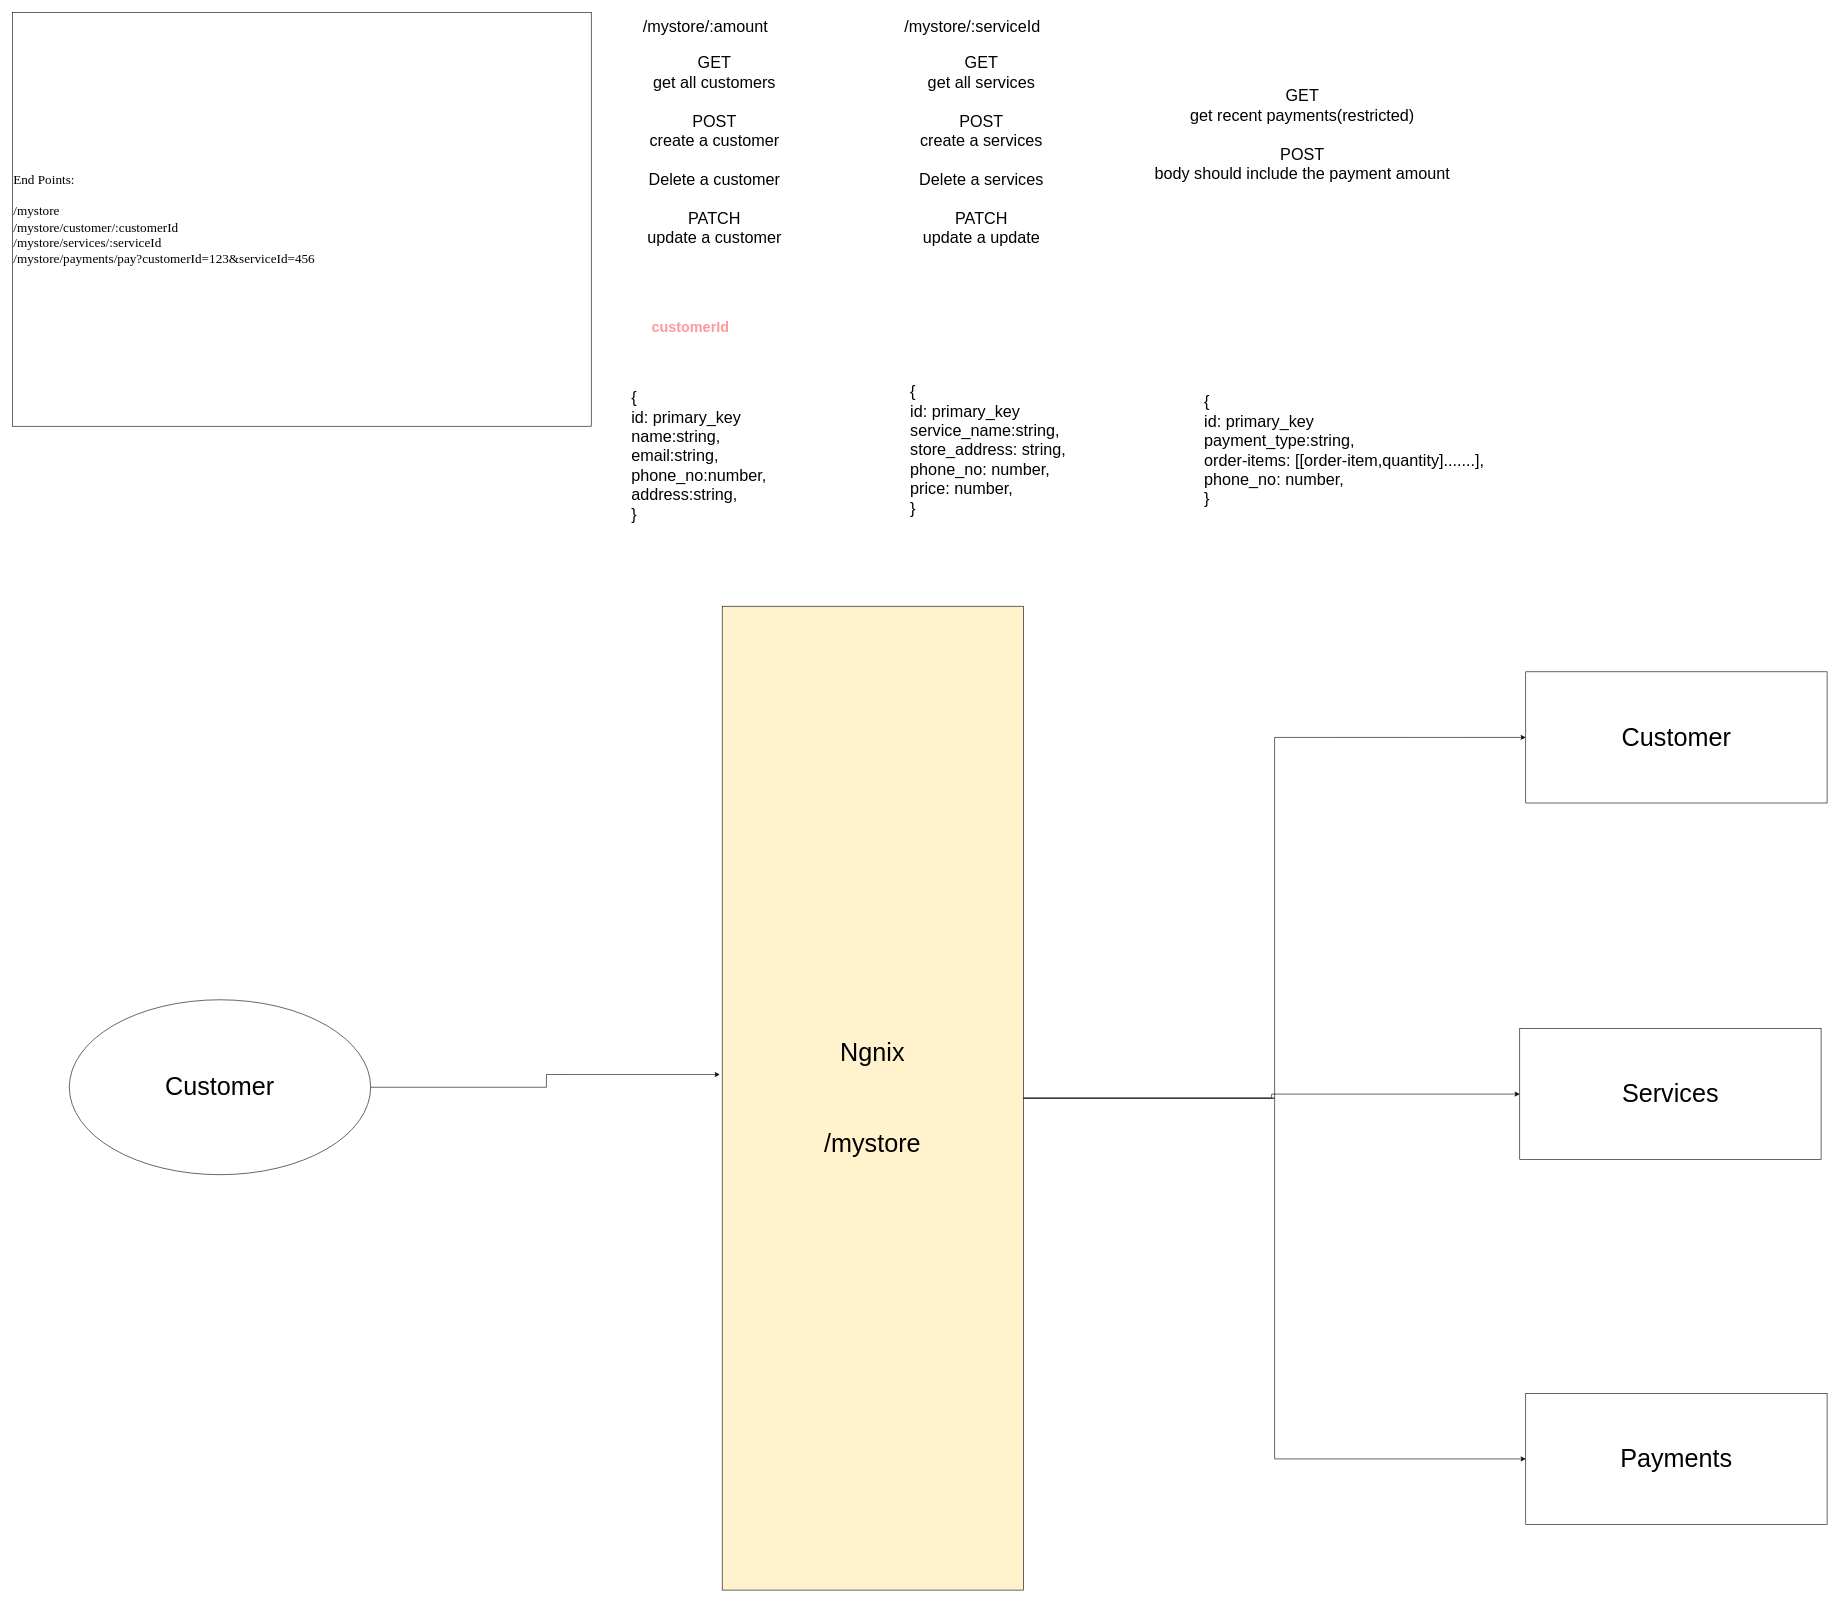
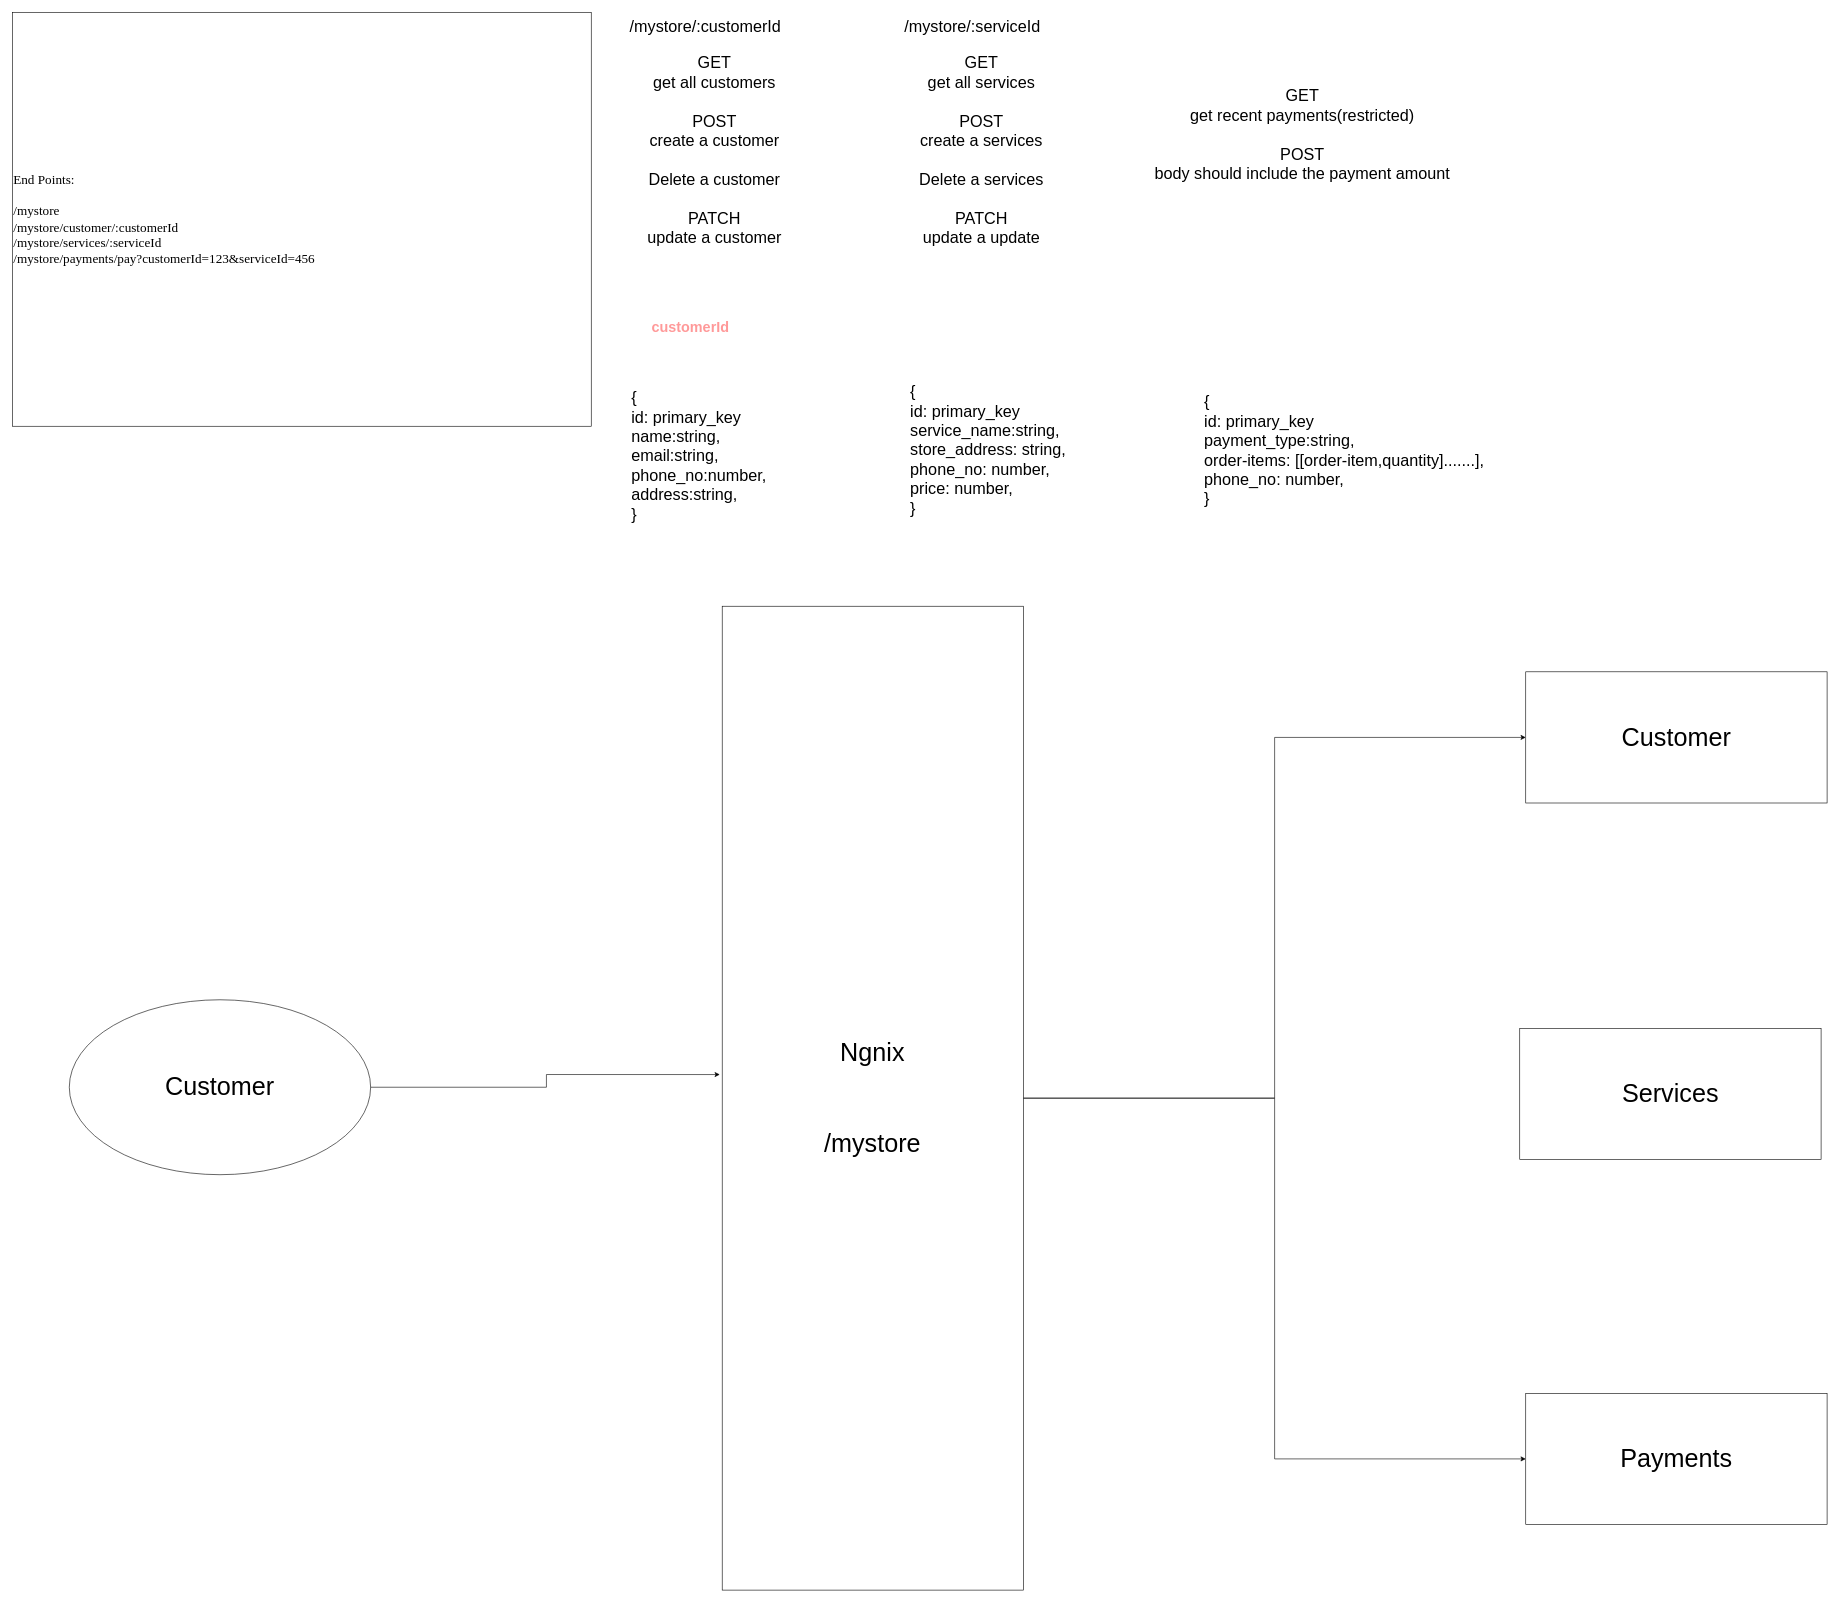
(706, 27) -> (706, 27)
(1514, 1094) -> none
(873, 1098) -> (873, 1098)
